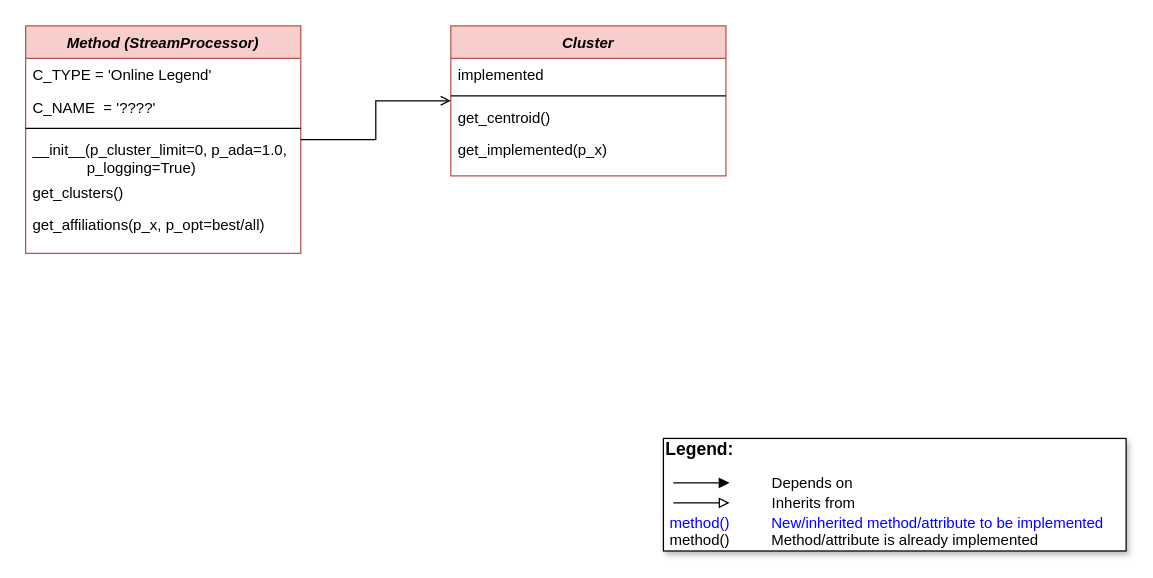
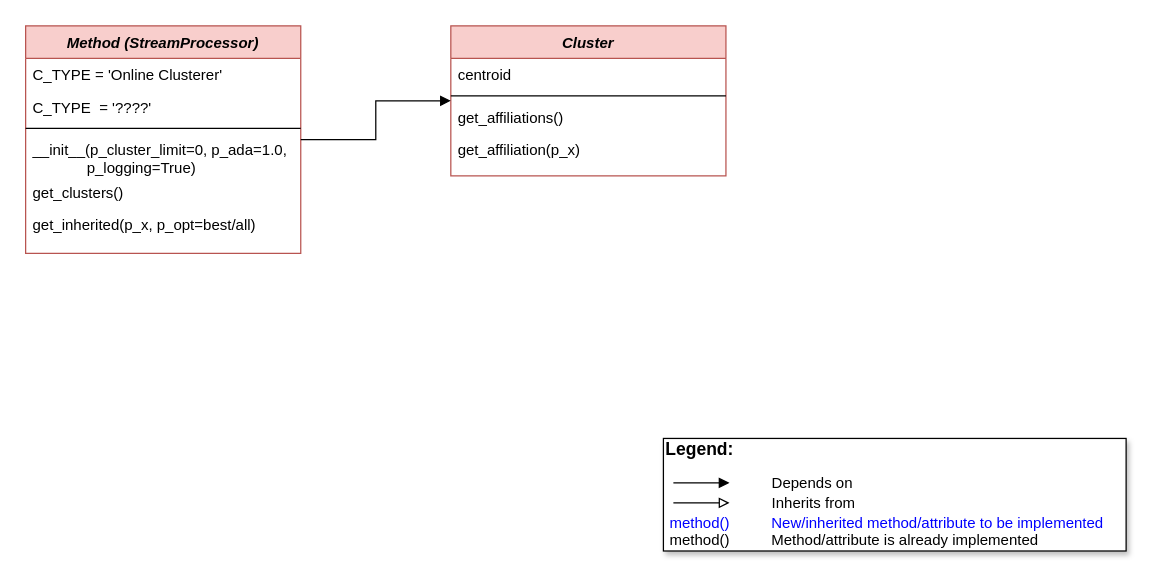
(120, 75) -> (130, 75)
(500, 75) -> (489, 75)
(442, 101) -> (439, 101)
(92, 108) -> (92, 108)
(514, 118) -> (525, 118)
(538, 150) -> (534, 150)
(172, 225) -> (164, 225)
